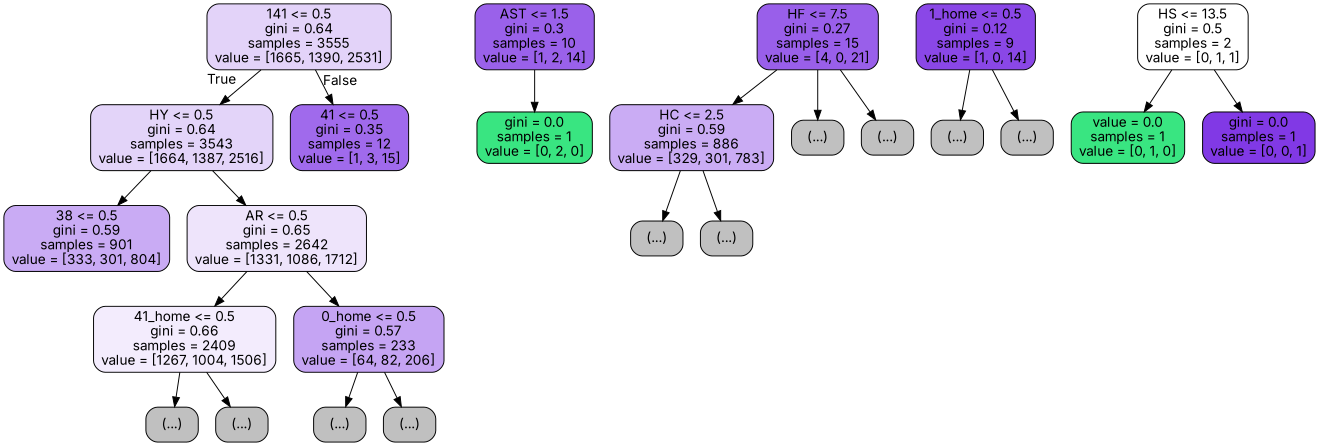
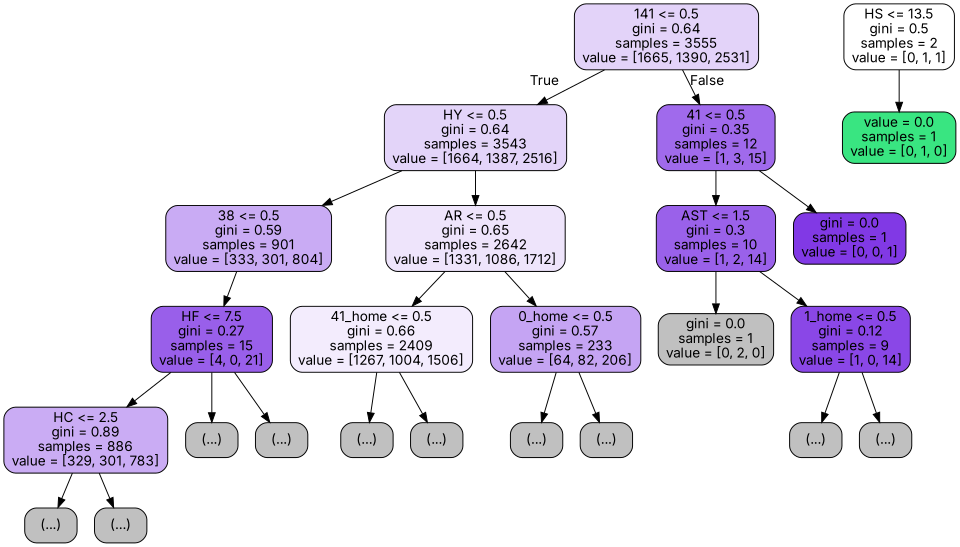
(1226, 87) -> (784, 189)
(535, 138) -> (716, 339)
(692, 138) -> (86, 440)
none -> (716, 183)
none -> (232, 284)
none -> (779, 286)
